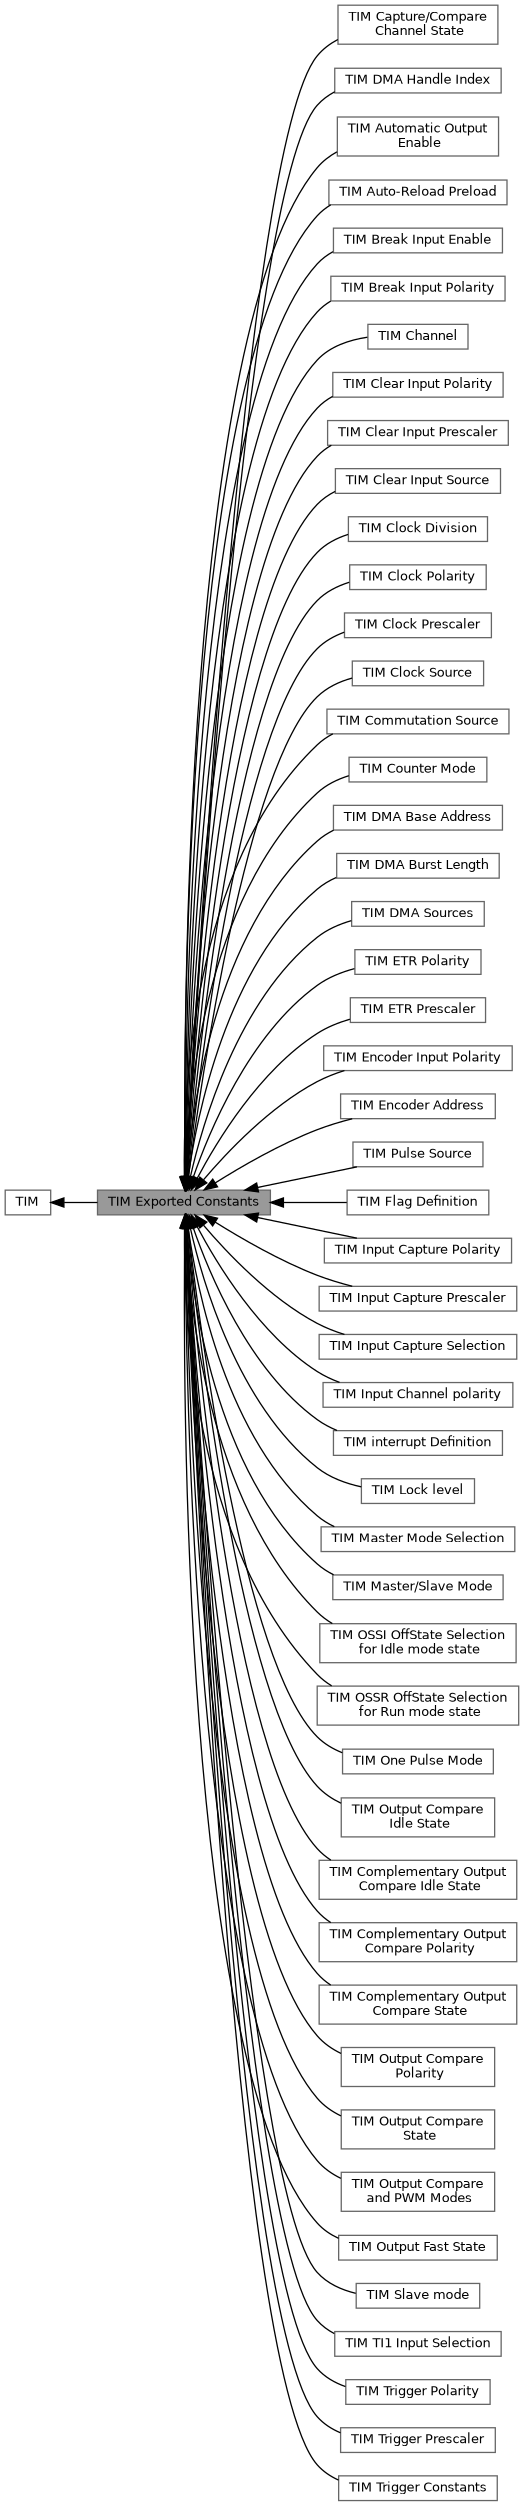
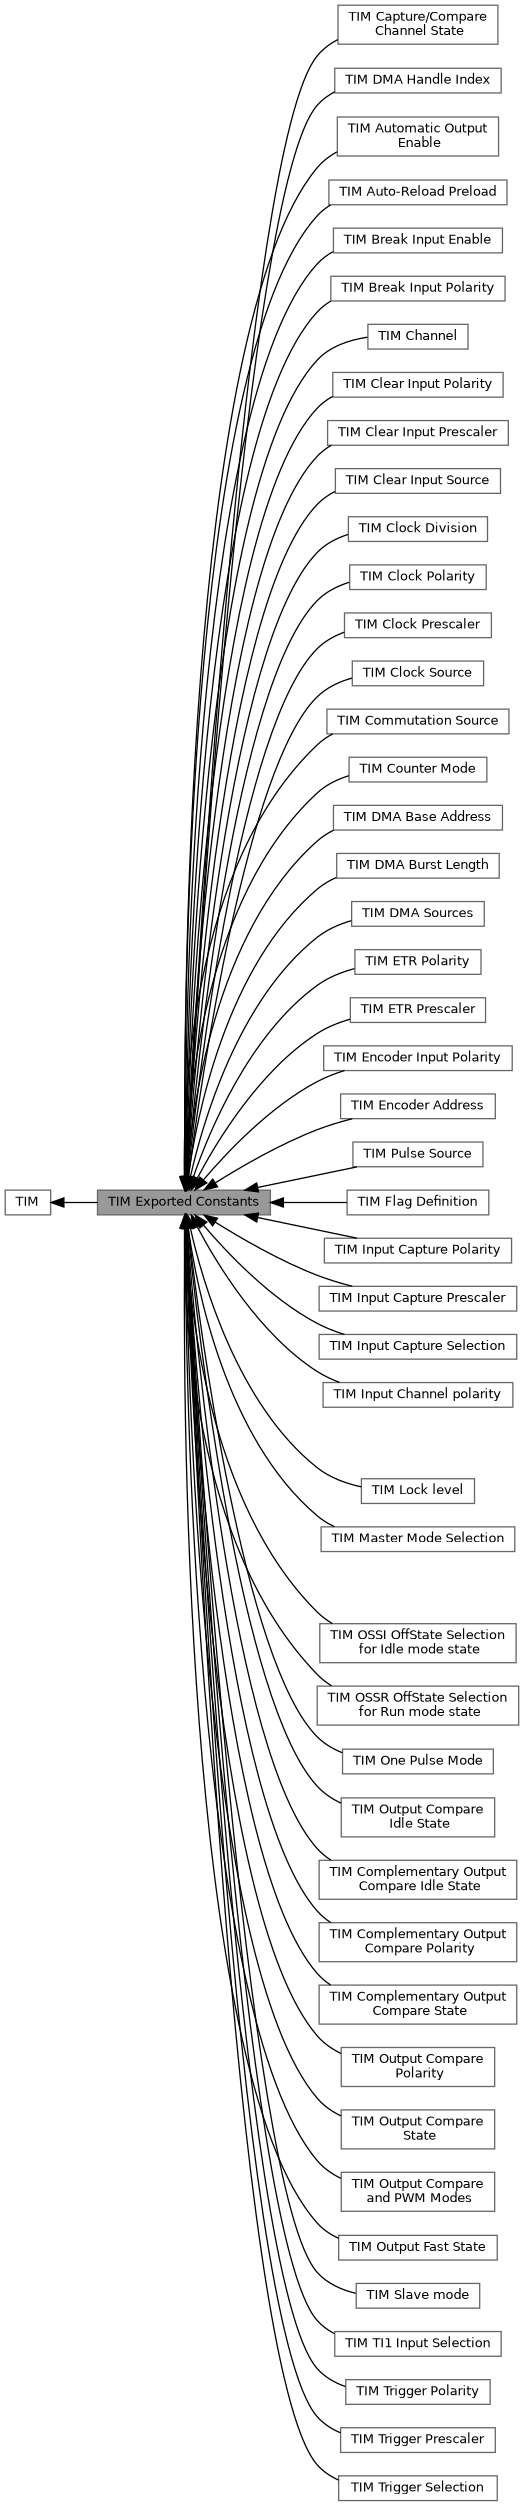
(418, 1443) -> none
(418, 1587) -> none
(418, 2488) -> (418, 2488)
